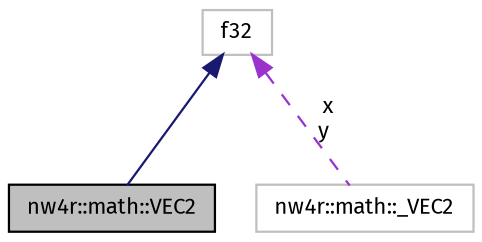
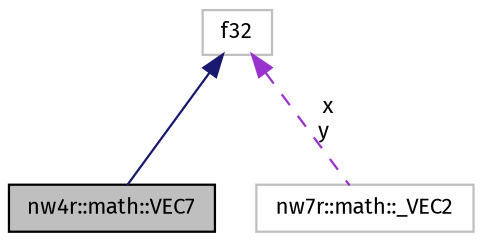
(112, 208) -> (112, 208)
(365, 208) -> (365, 208)
